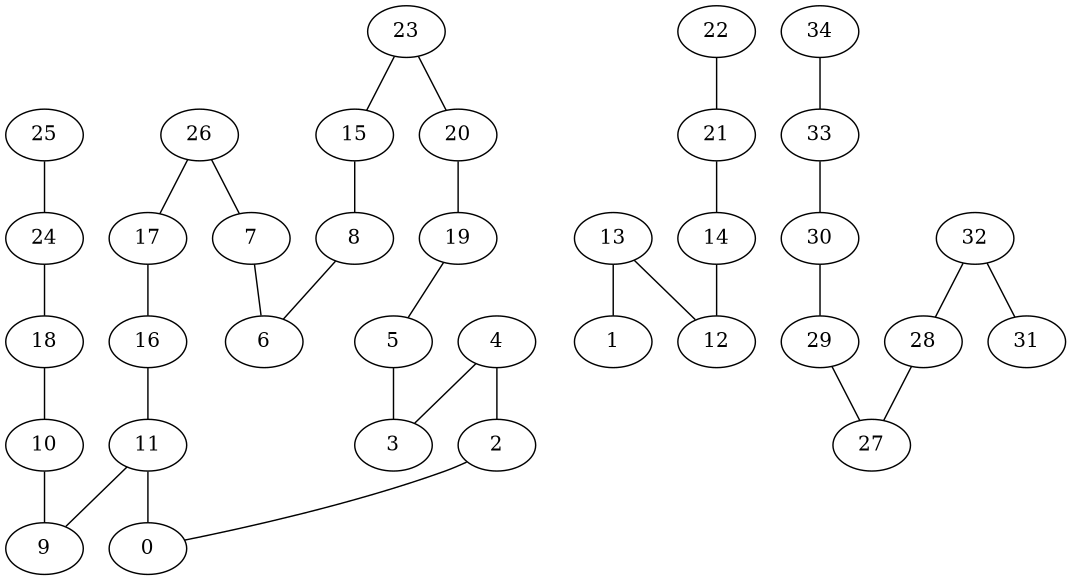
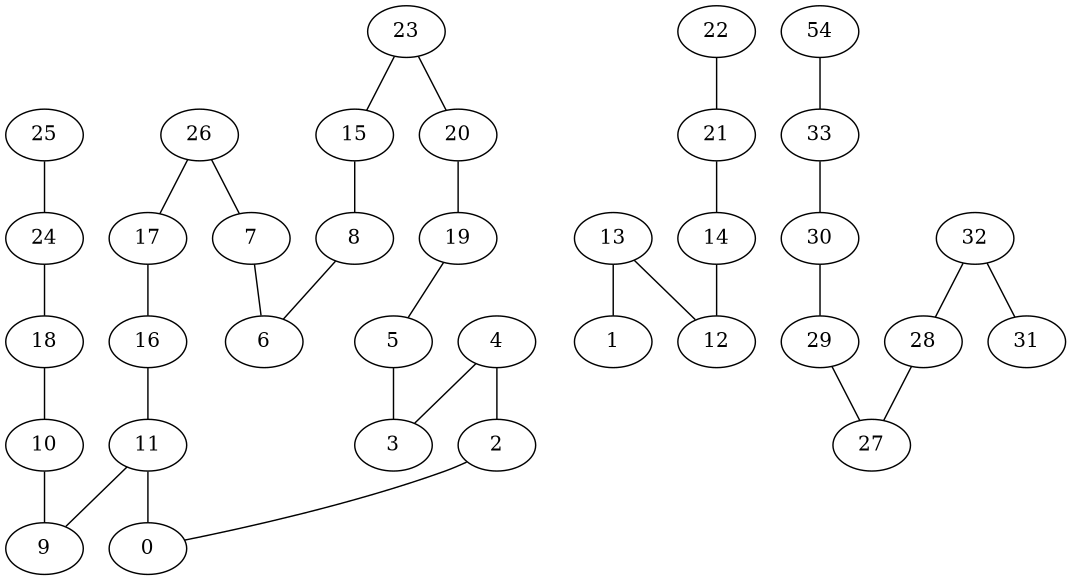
(820, 32) -> (820, 32)
